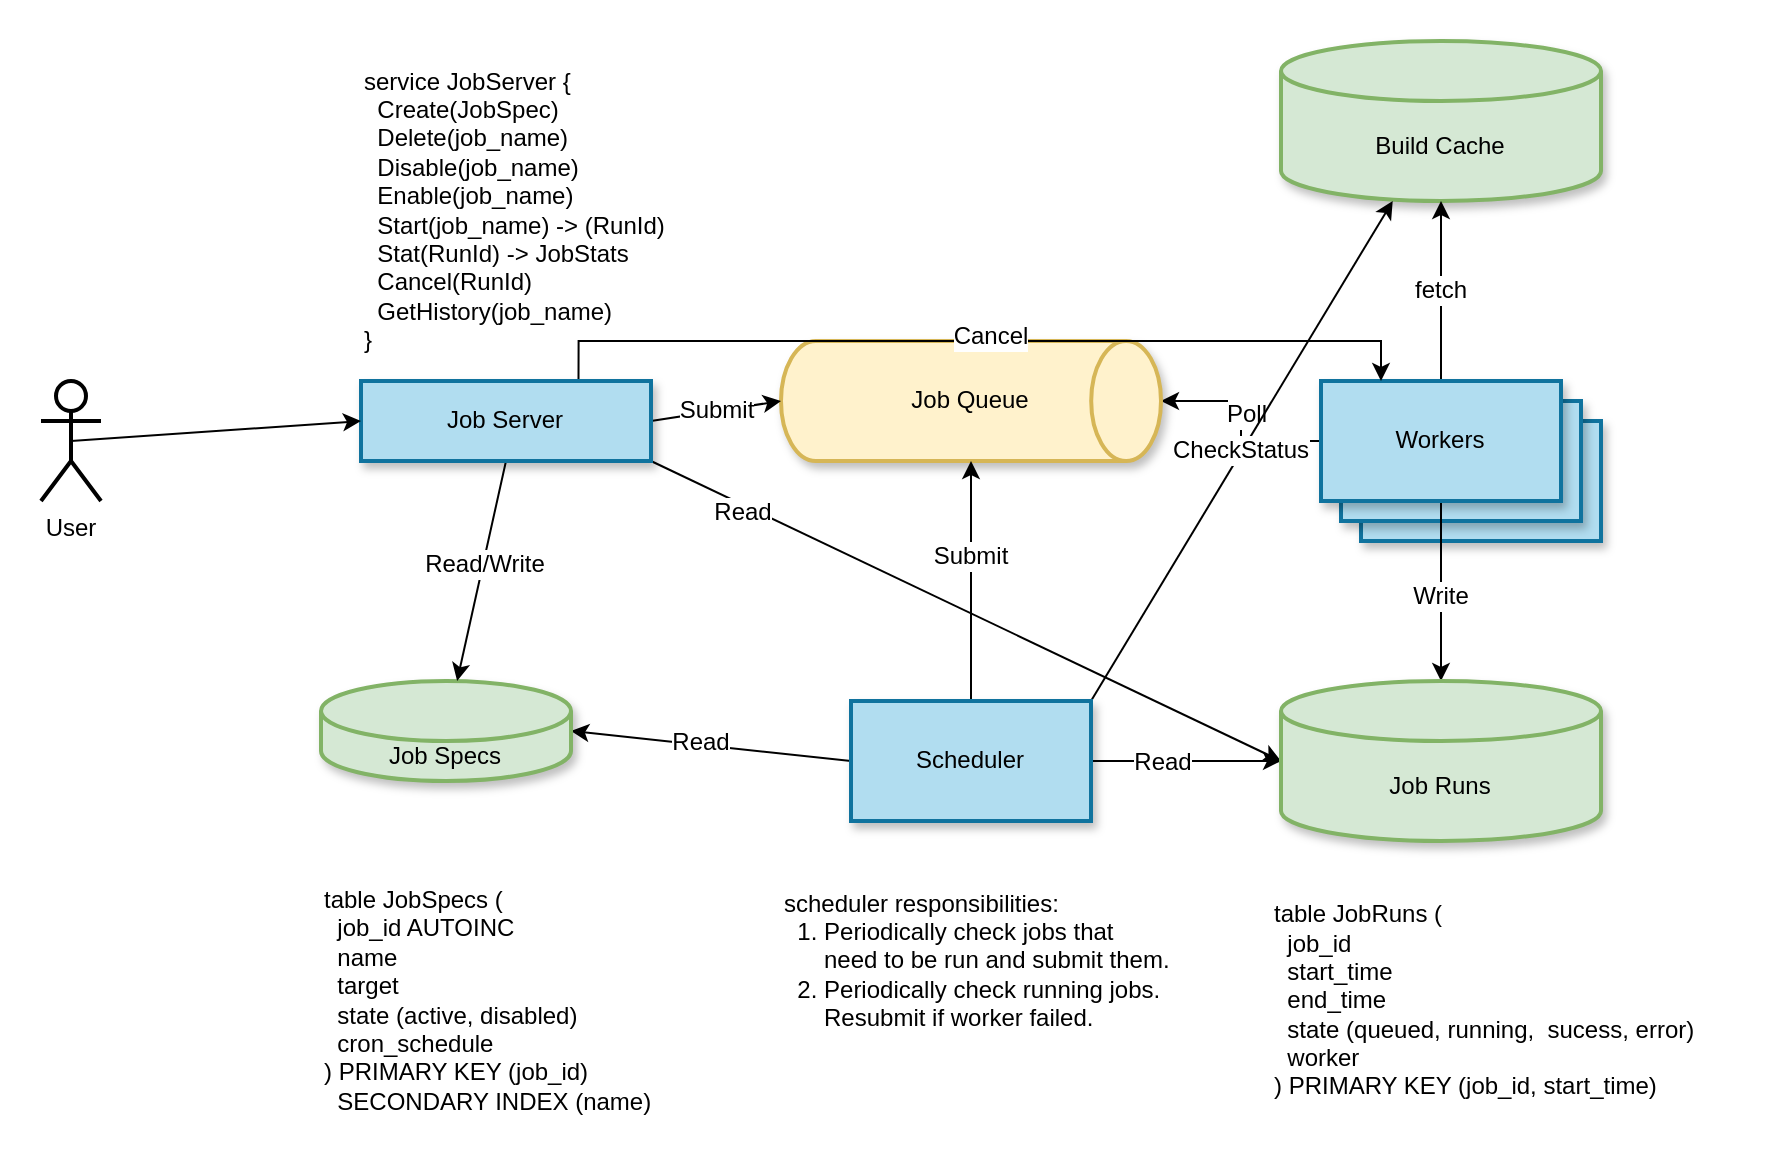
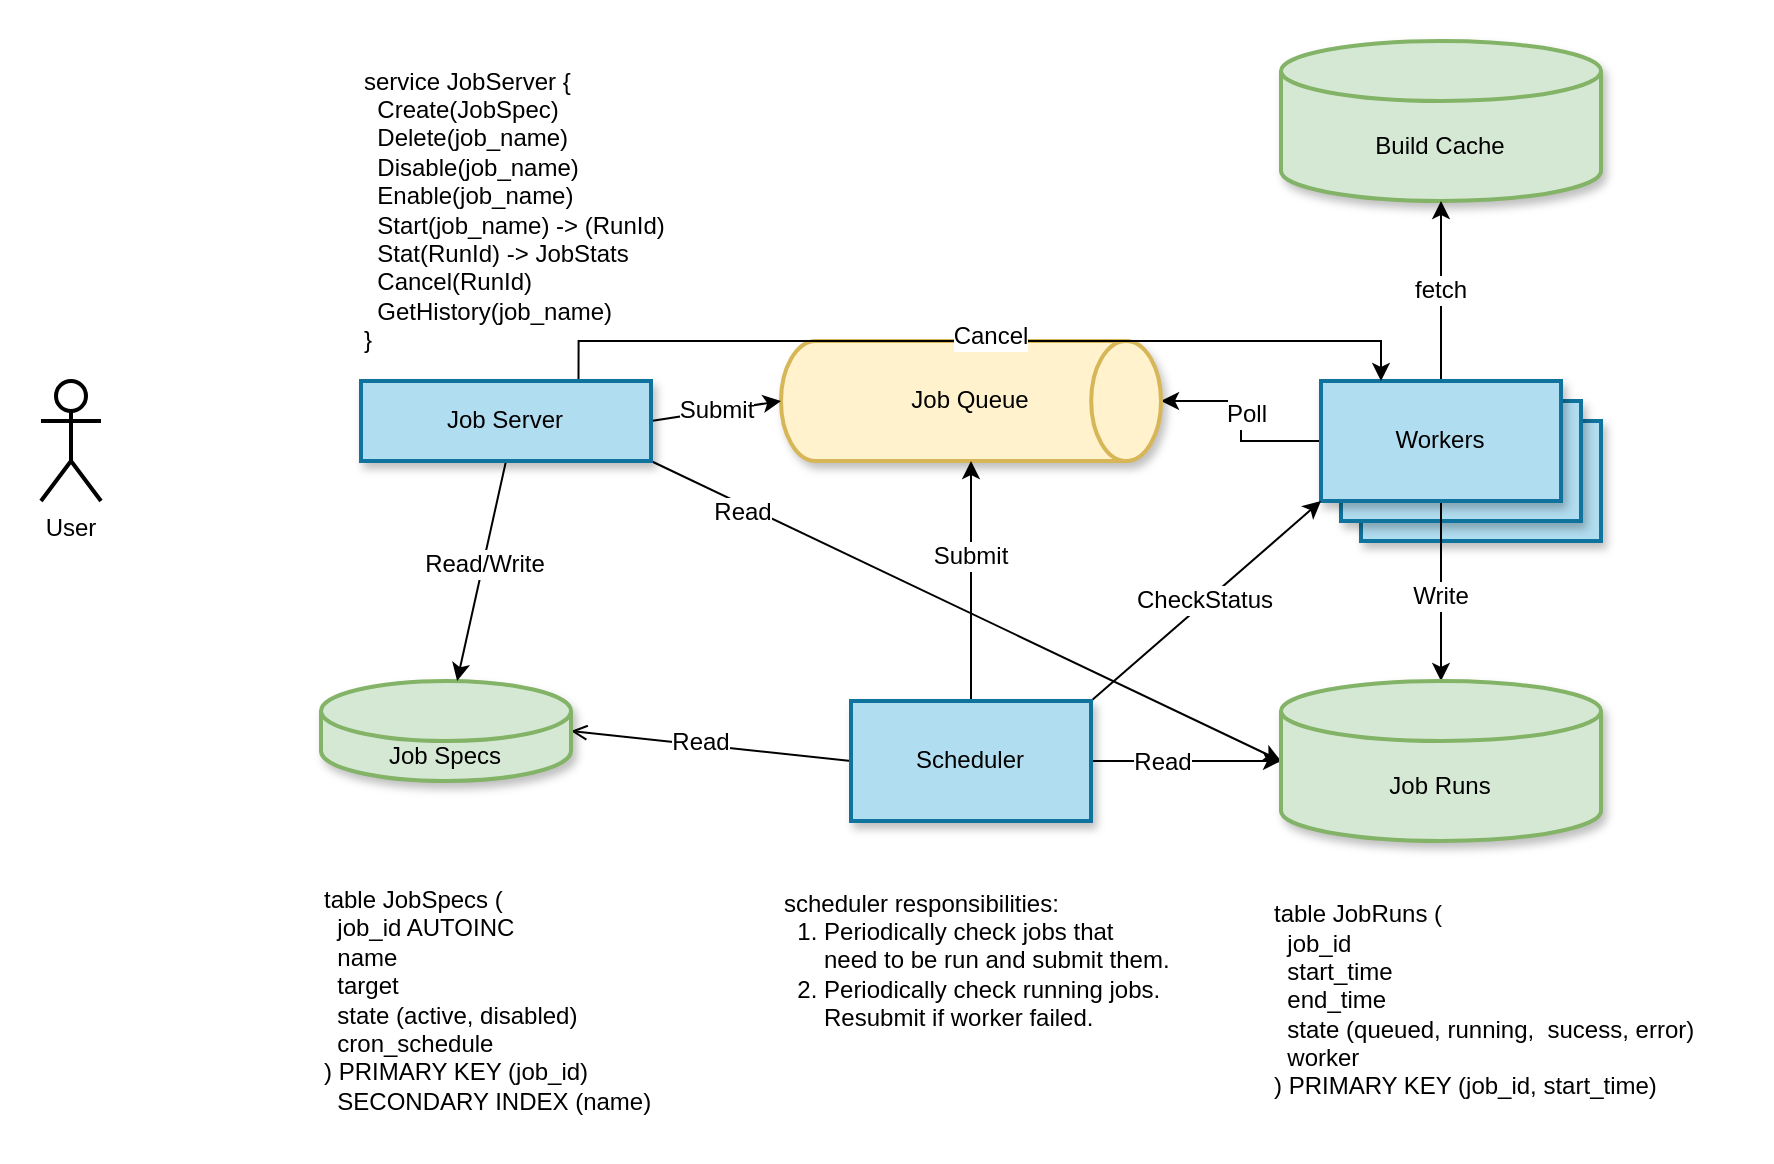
(219, 431) -> none
(1169, 573) -> (1201, 605)
(586, 733) -> (582, 732)
